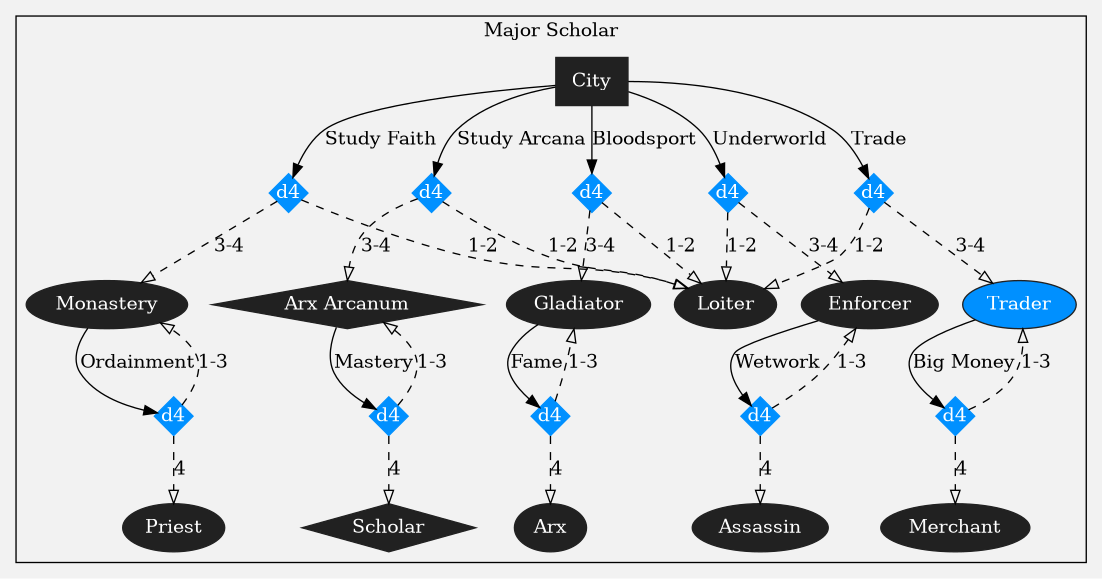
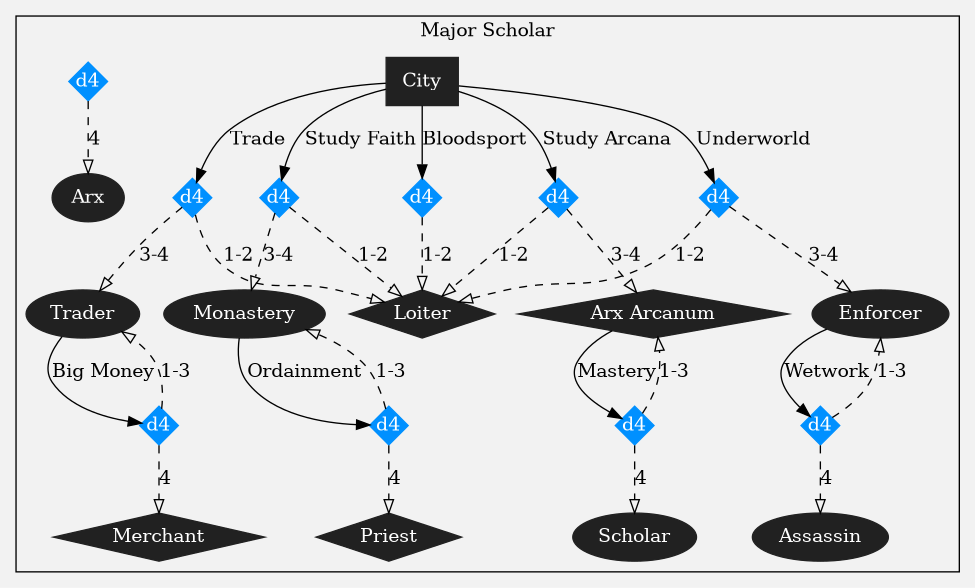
(579, 305) -> none
(726, 305) -> (422, 314)
(1019, 305) -> (83, 314)
(174, 528) -> (389, 537)
(389, 528) -> (635, 537)
(955, 528) -> (159, 537)
